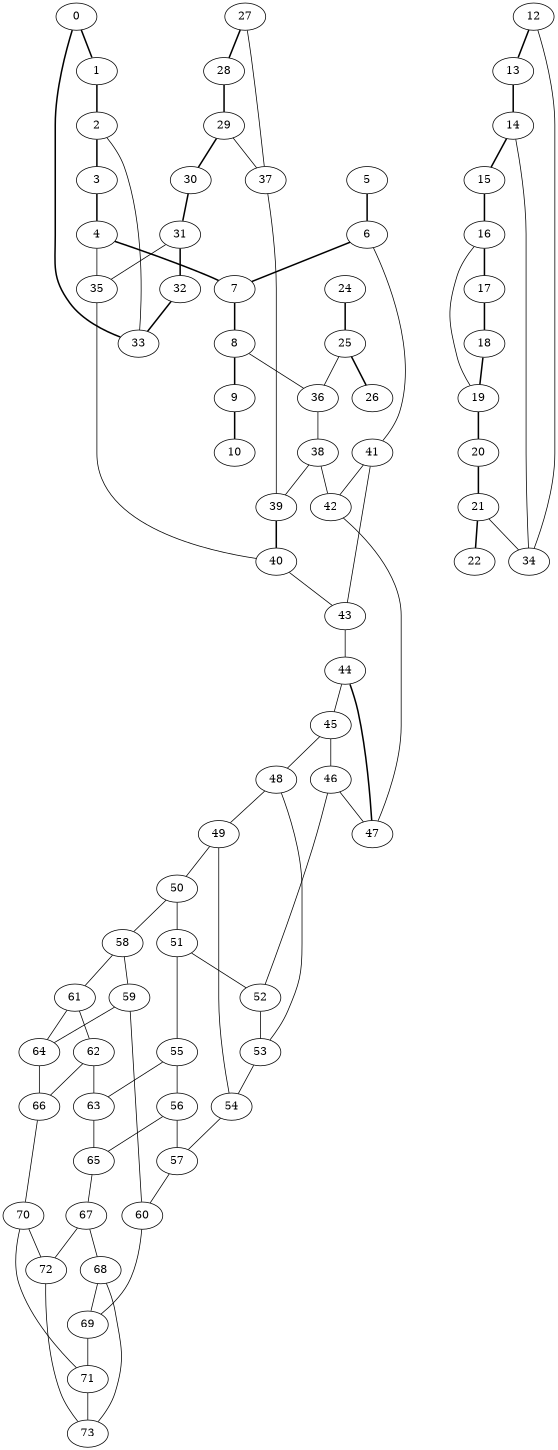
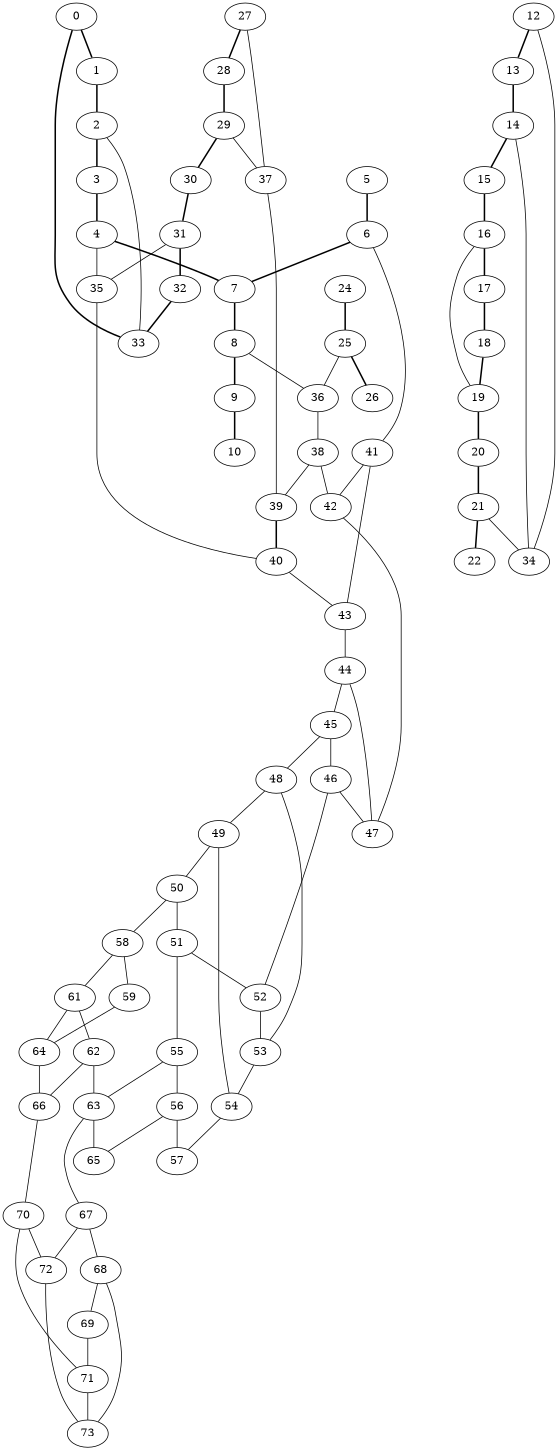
(365, 752) -> (365, 752)
(90, 1188) -> (64, 1160)
(142, 1216) -> none
